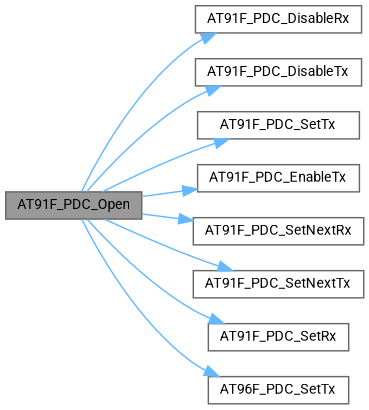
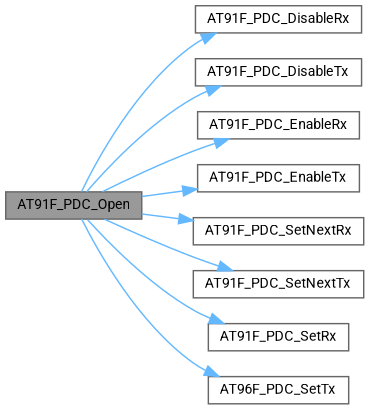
(279, 125) -> (279, 125)
